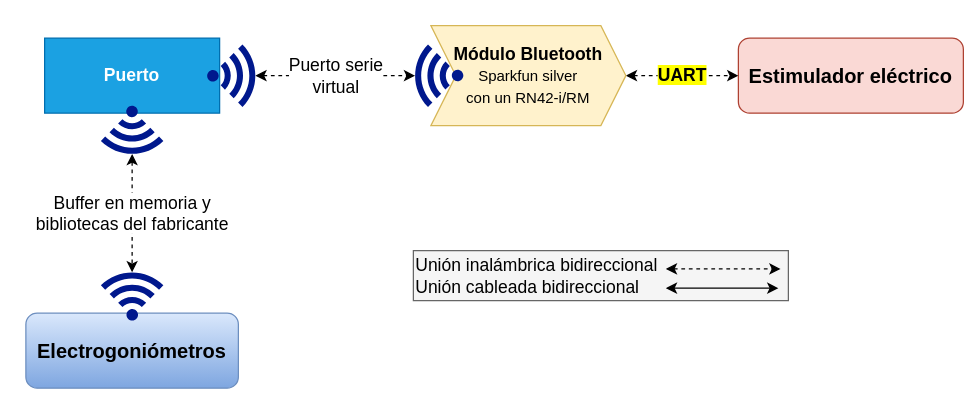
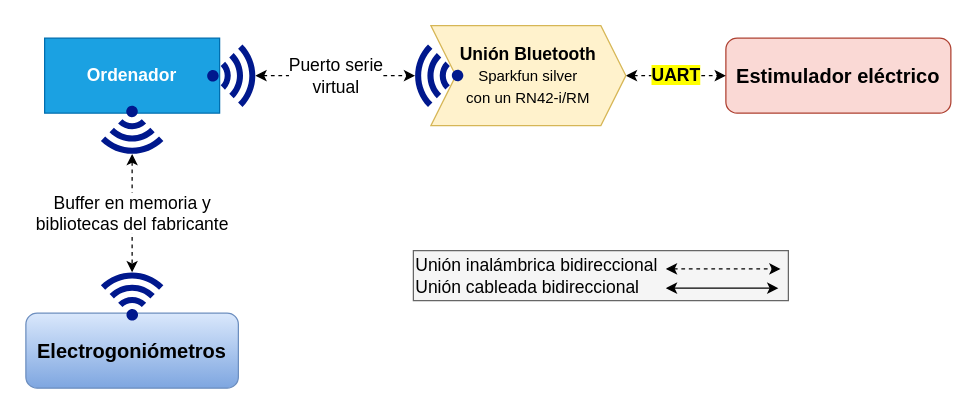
(132, 76) -> (132, 76)
(528, 76) -> (528, 76)
(851, 76) -> (838, 76)
